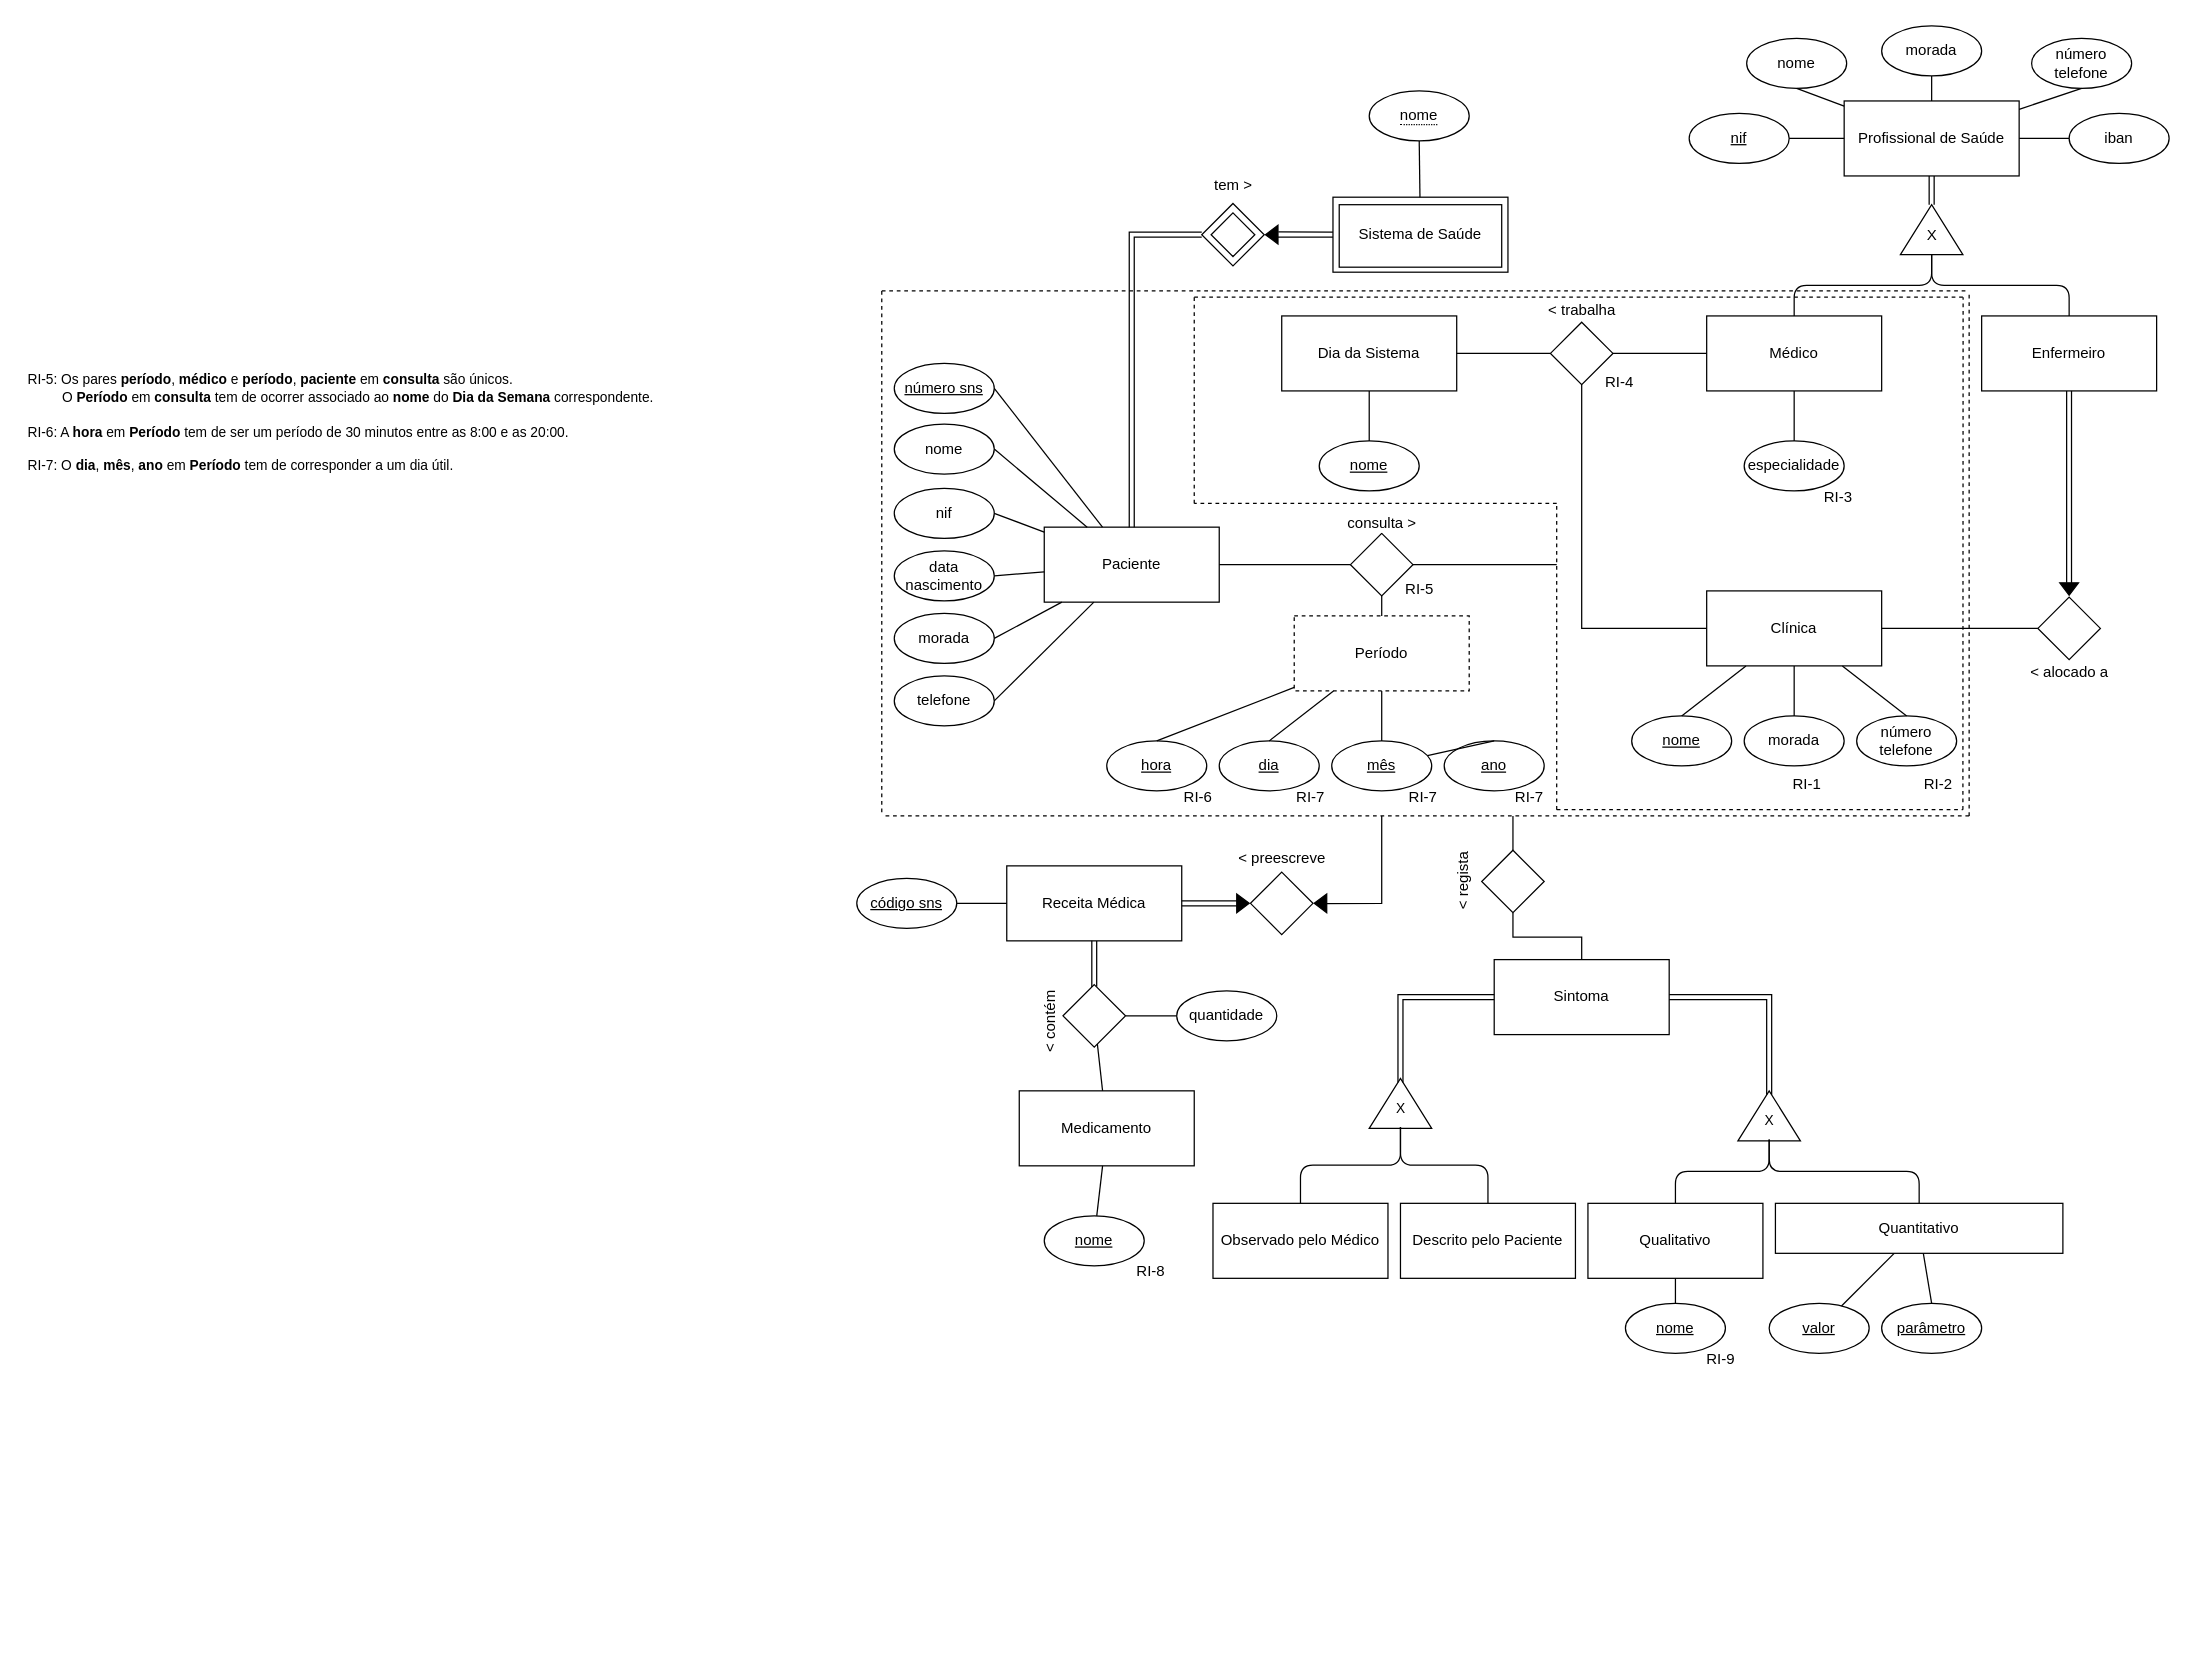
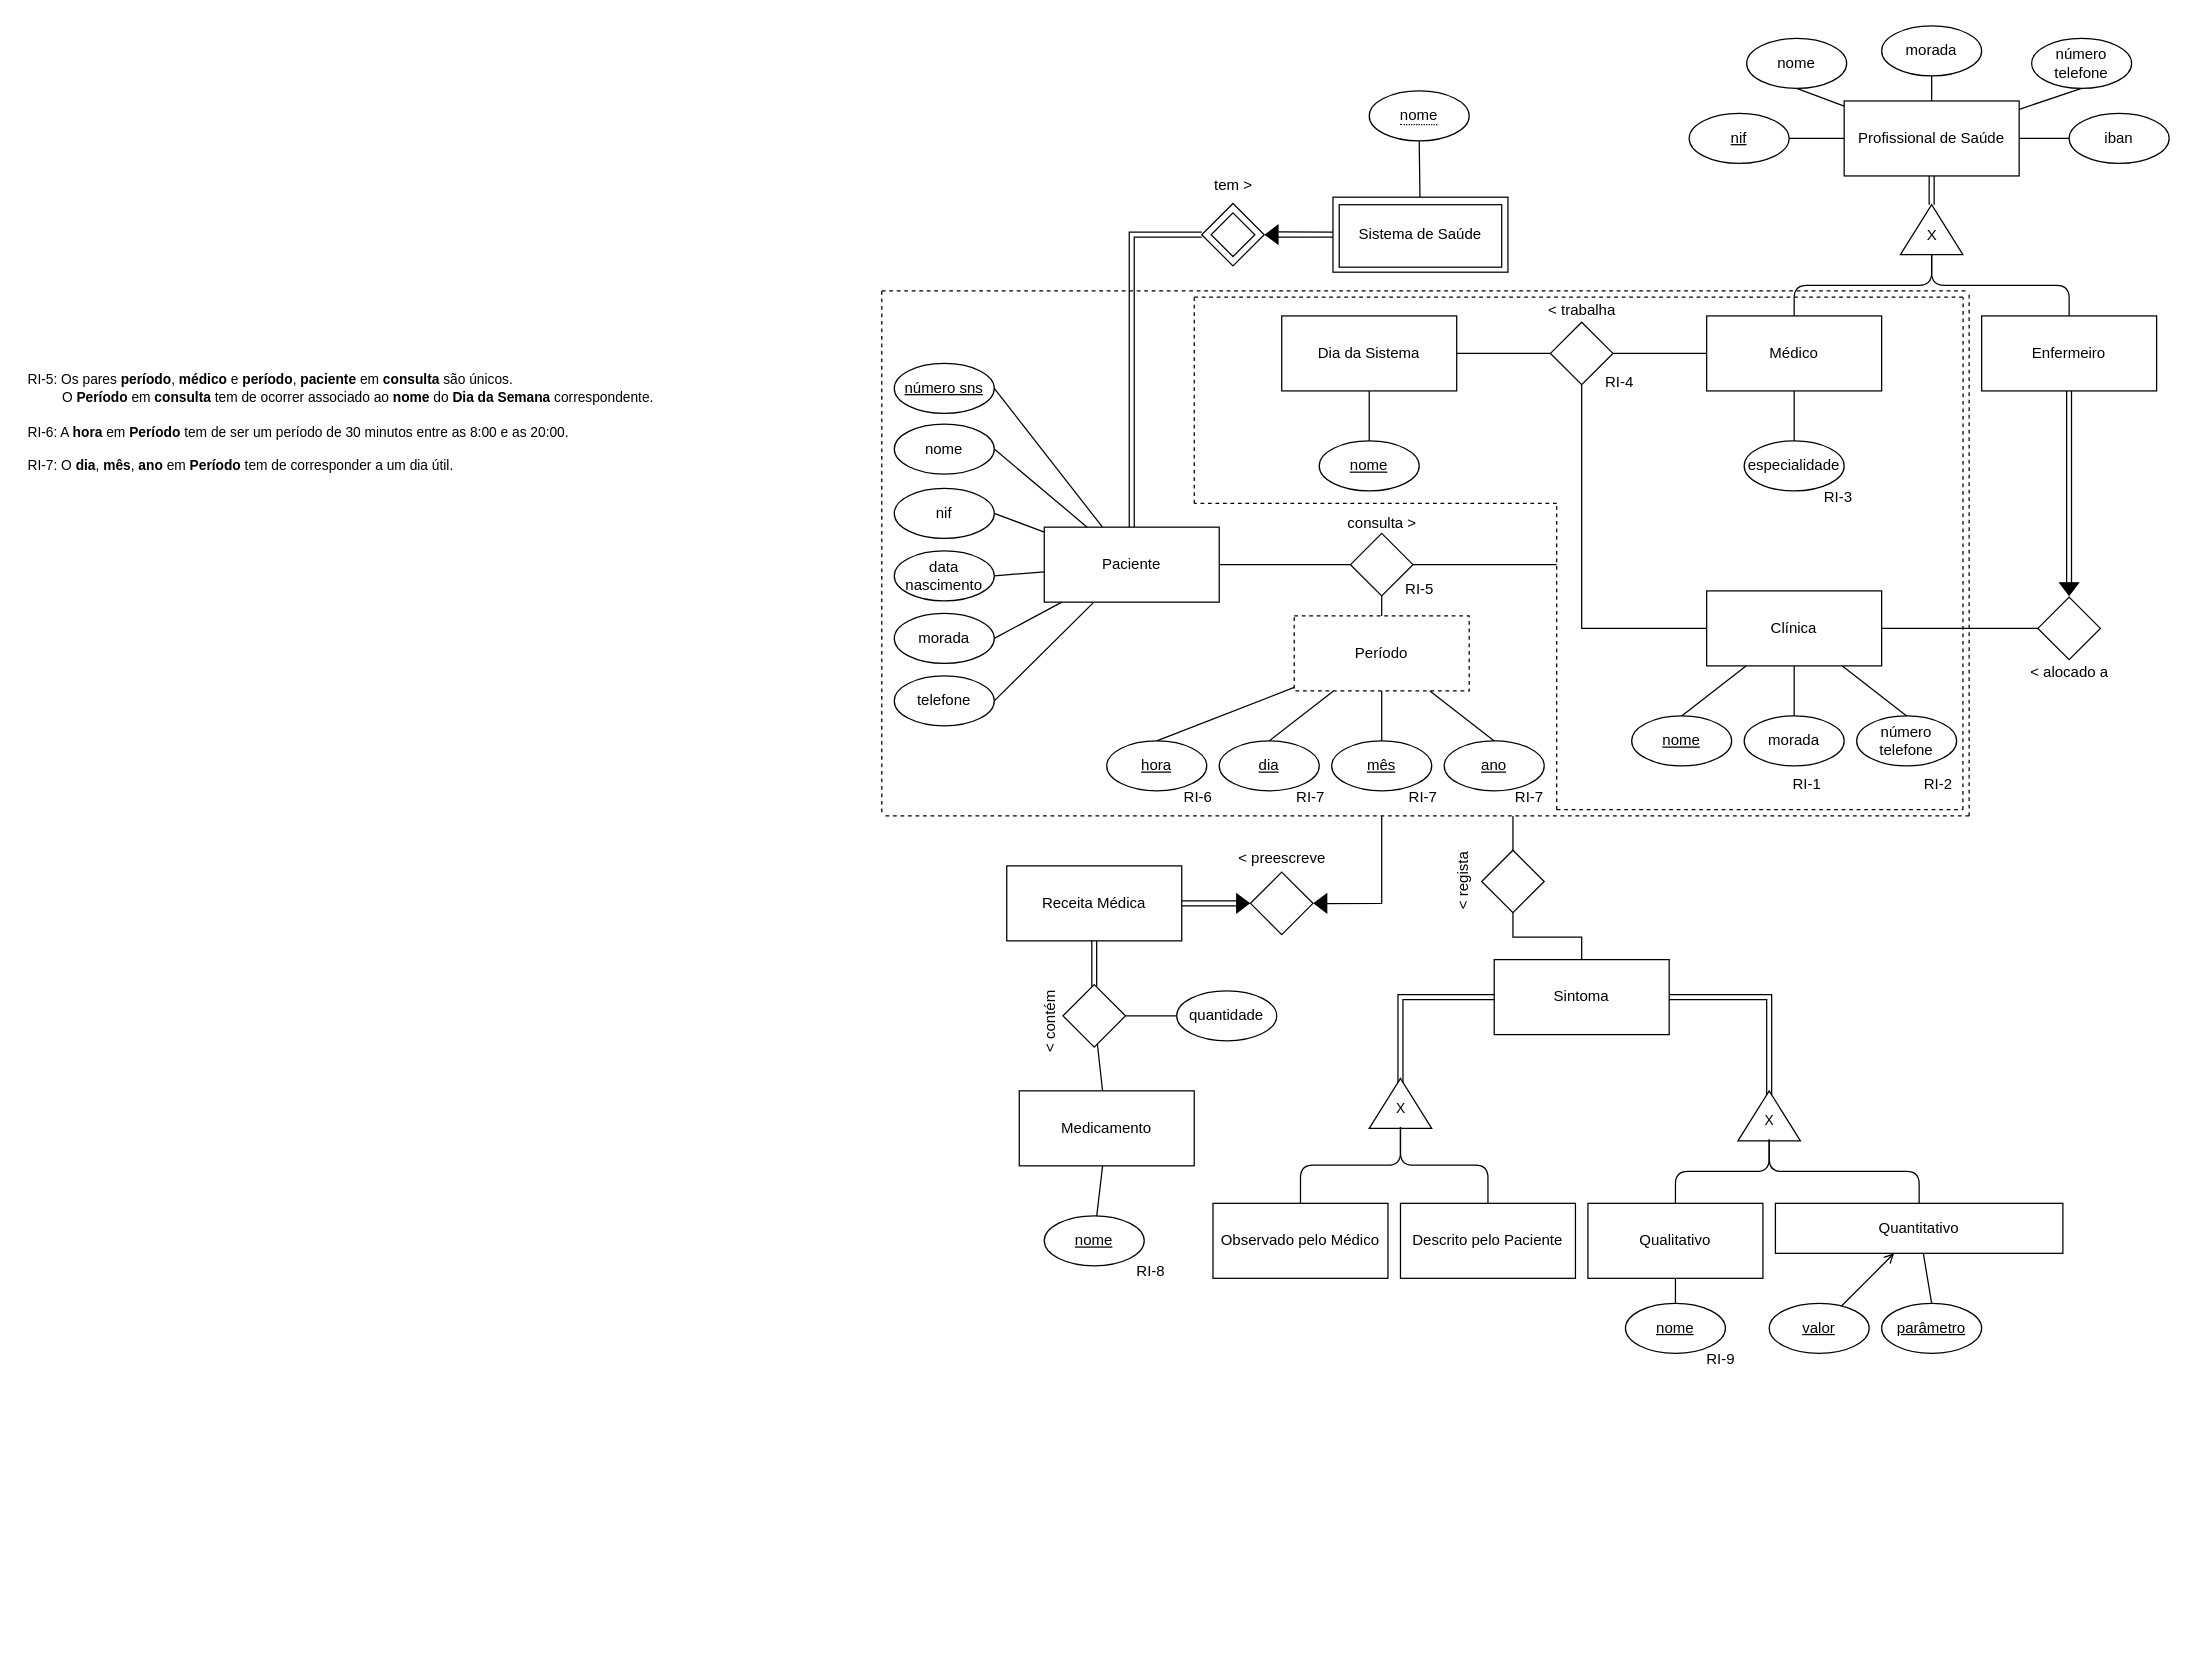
(1461, 748) -> (1463, 716)
(907, 903) -> none
(982, 903) -> none
(1891, 1257) -> (1890, 1257)
